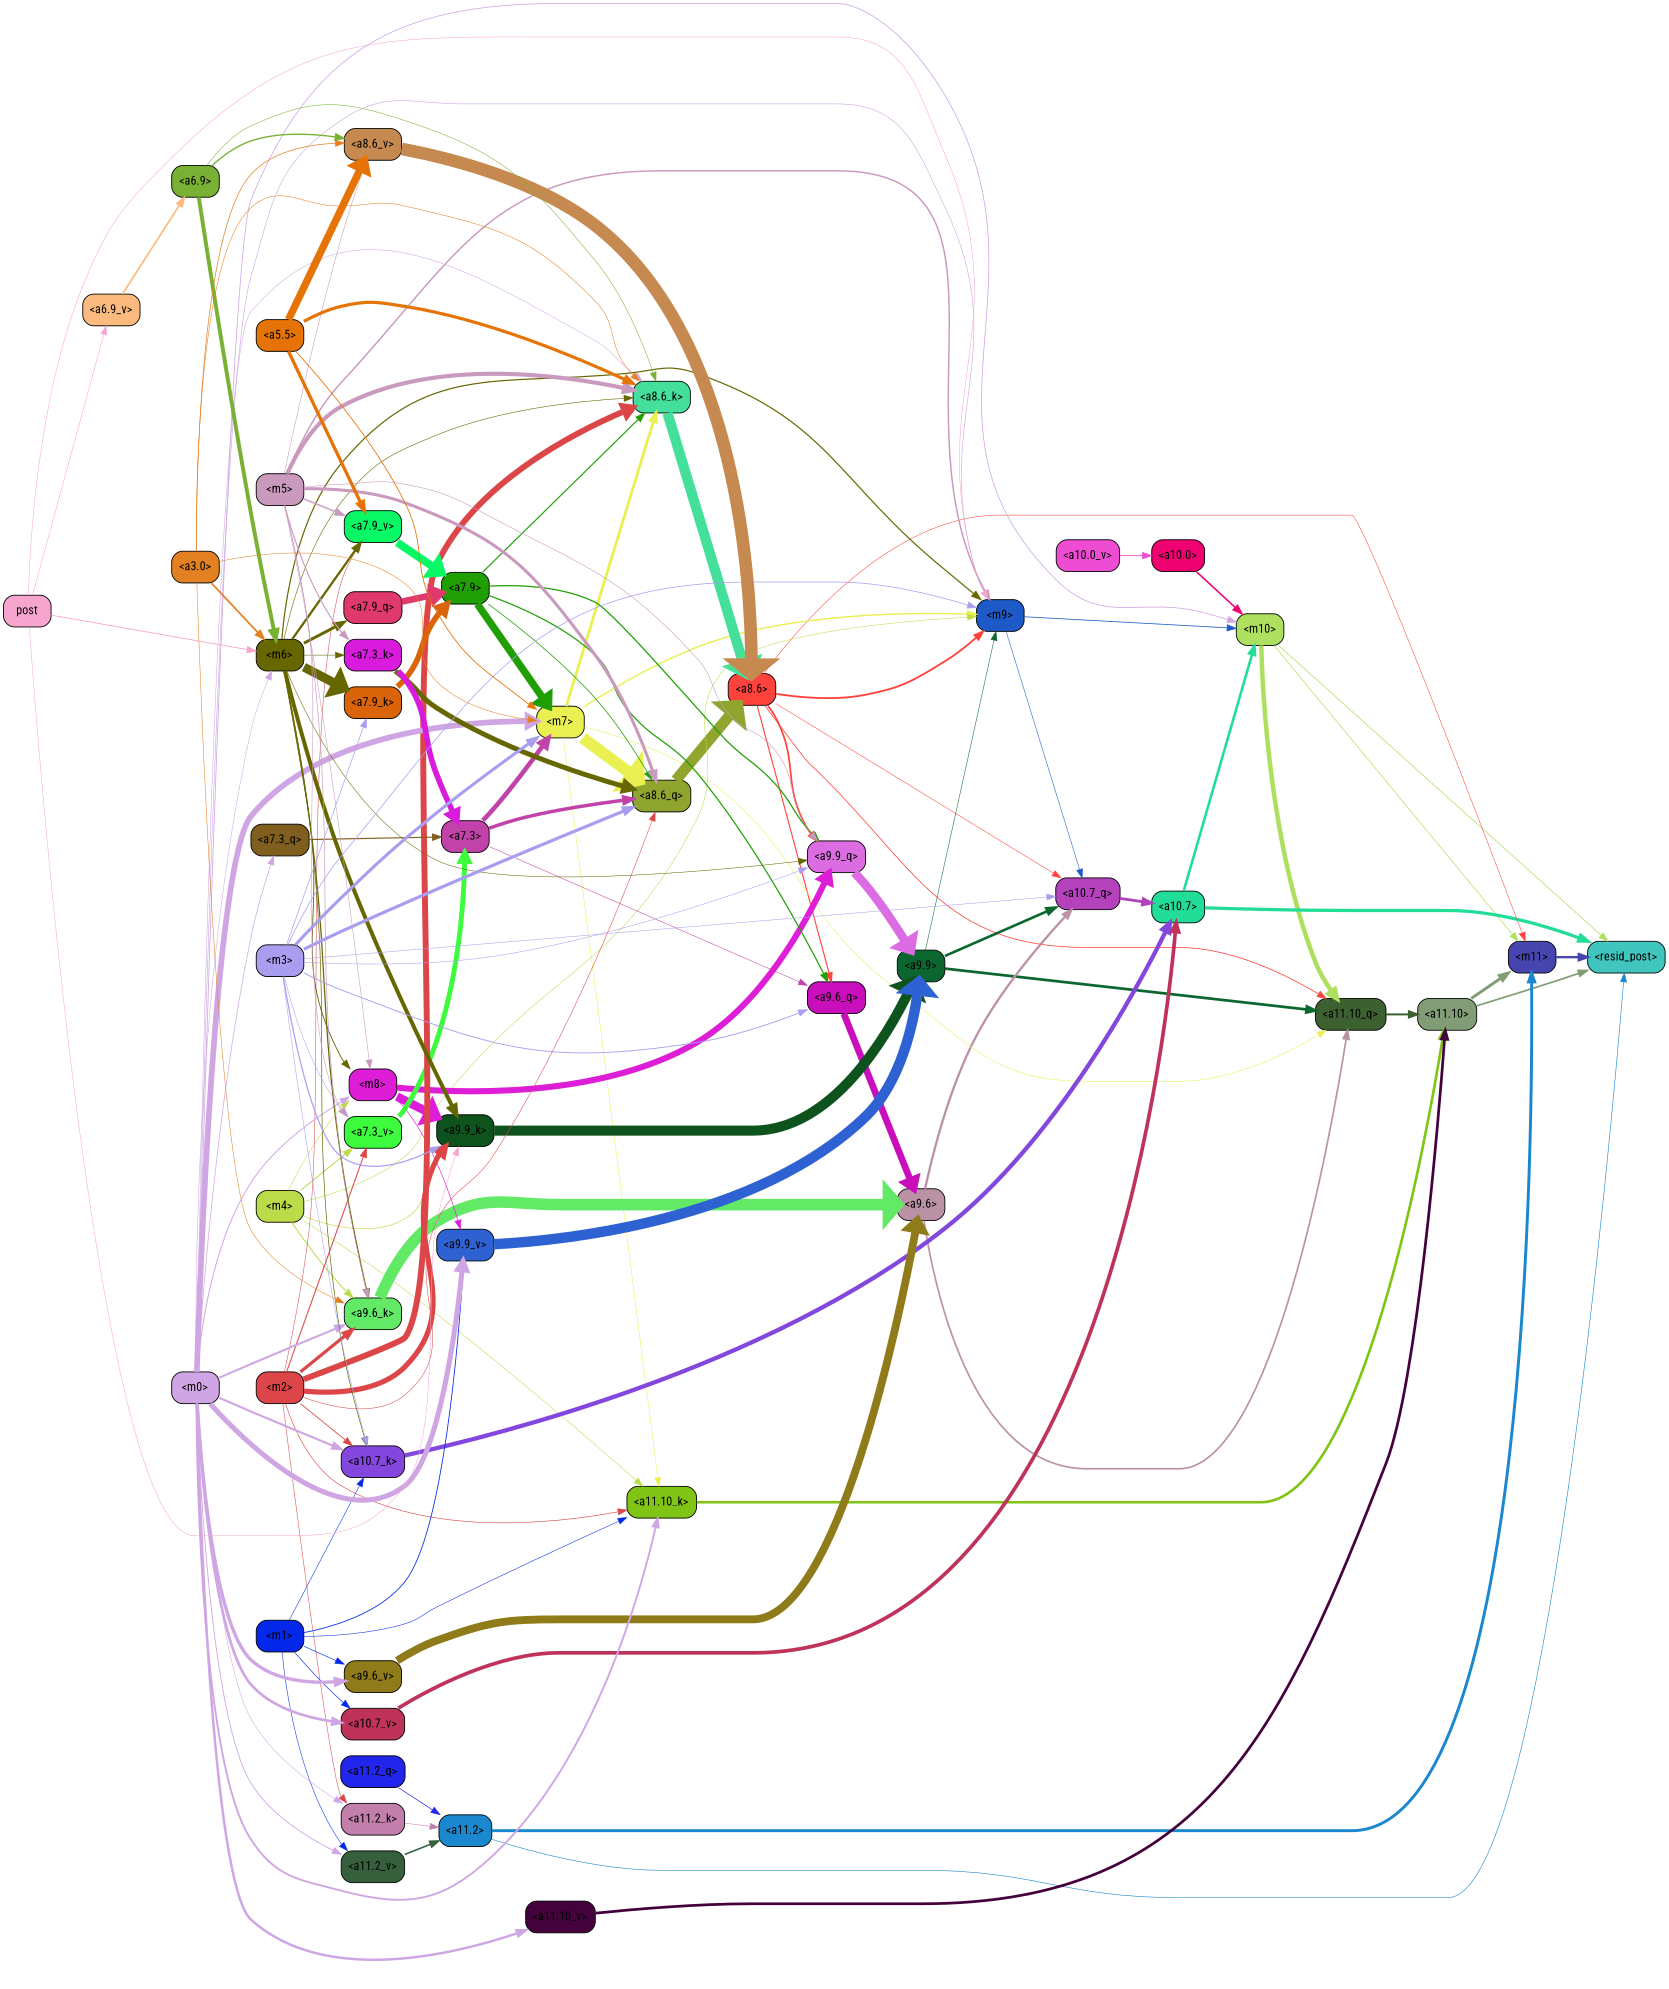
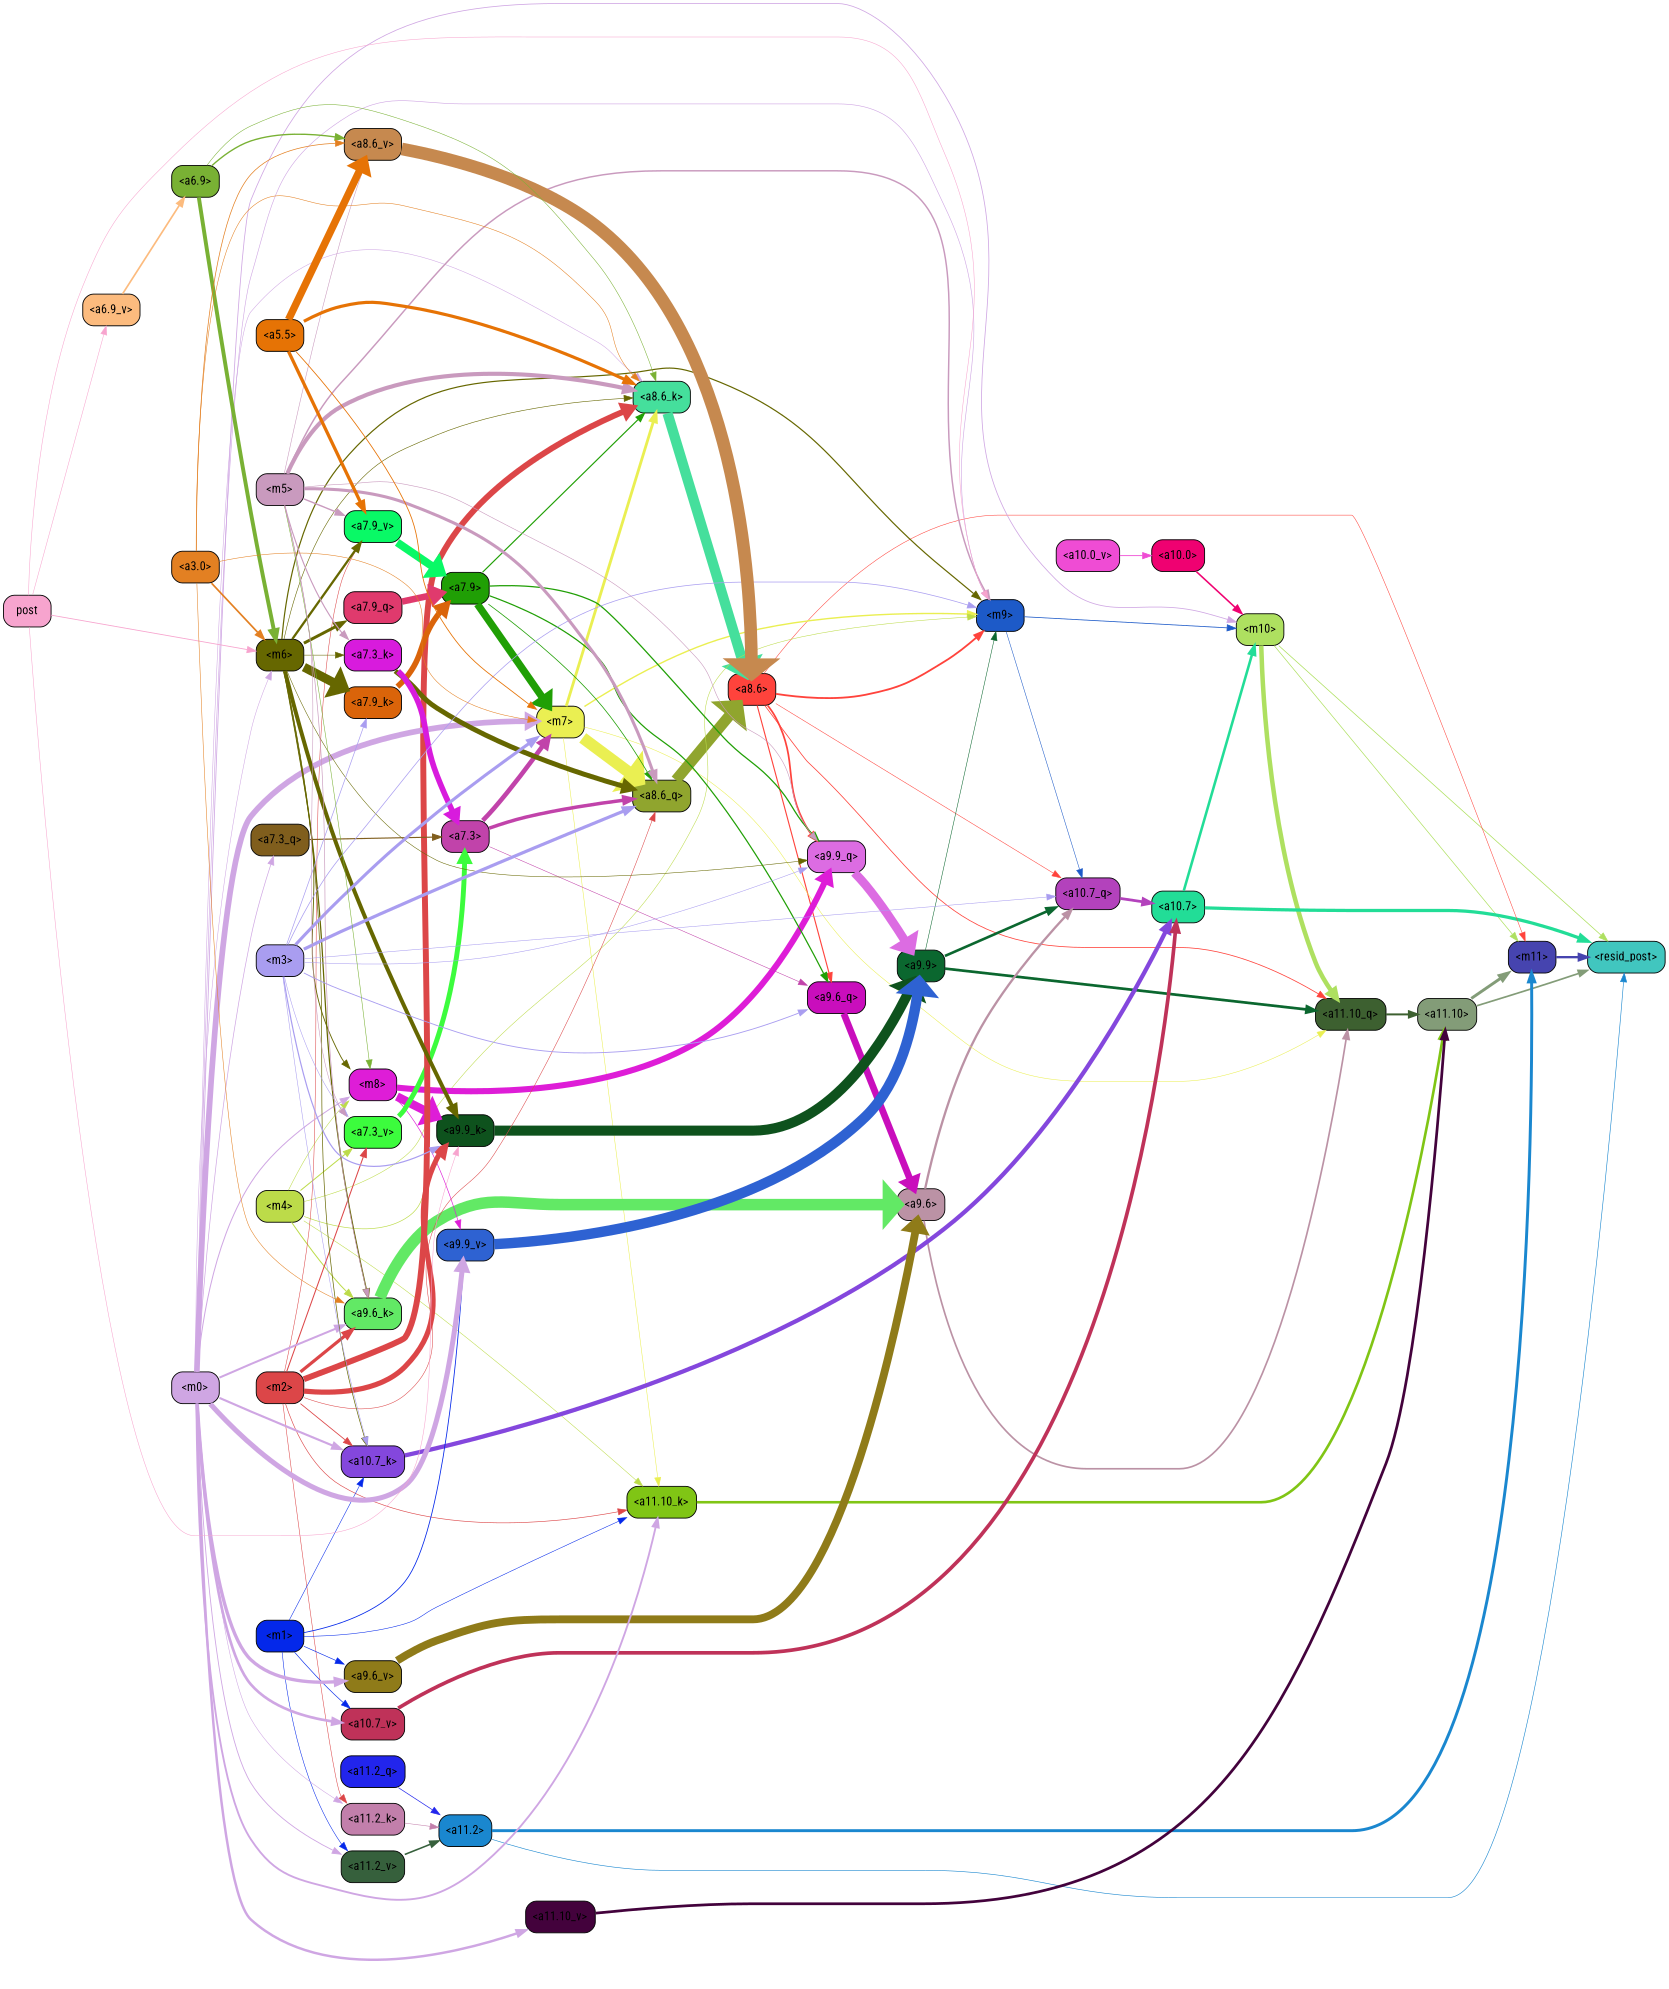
(332, 782) -> (332, 782)
